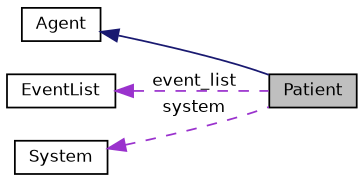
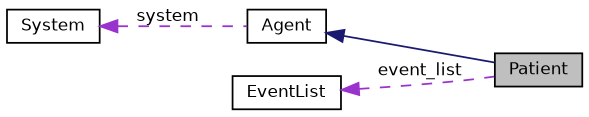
(198, 128) -> (182, 26)
